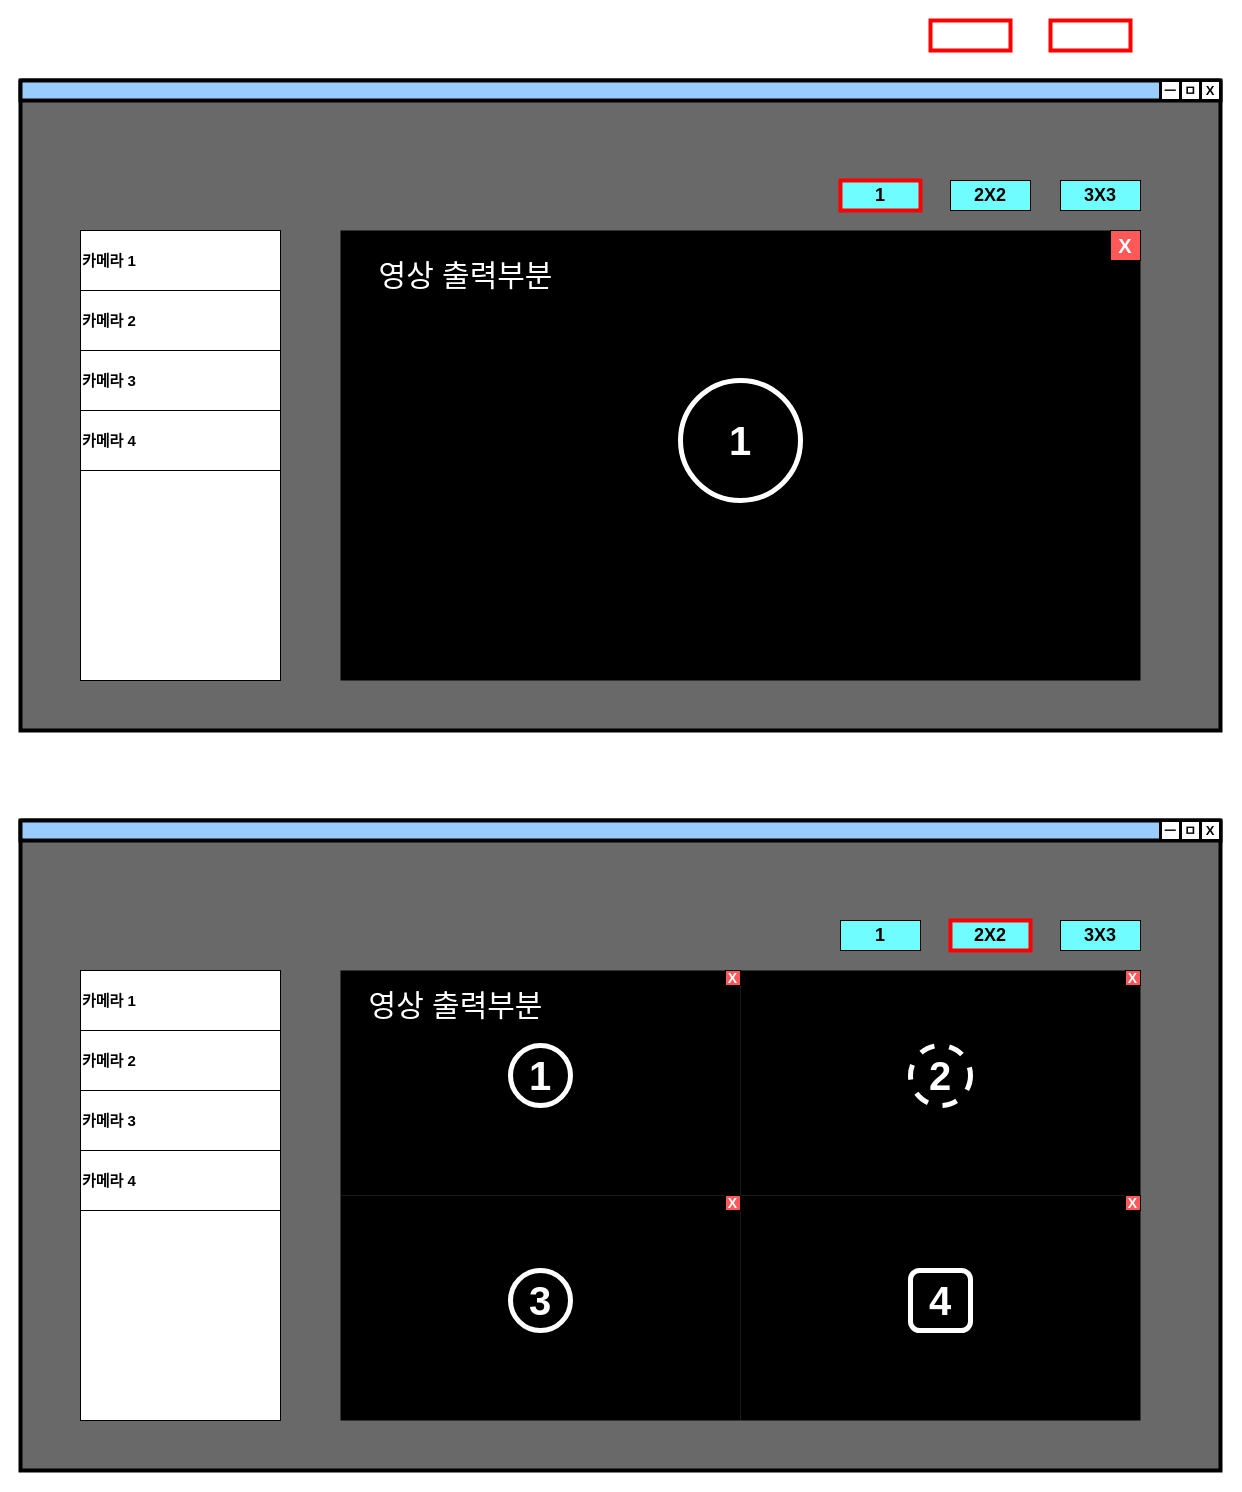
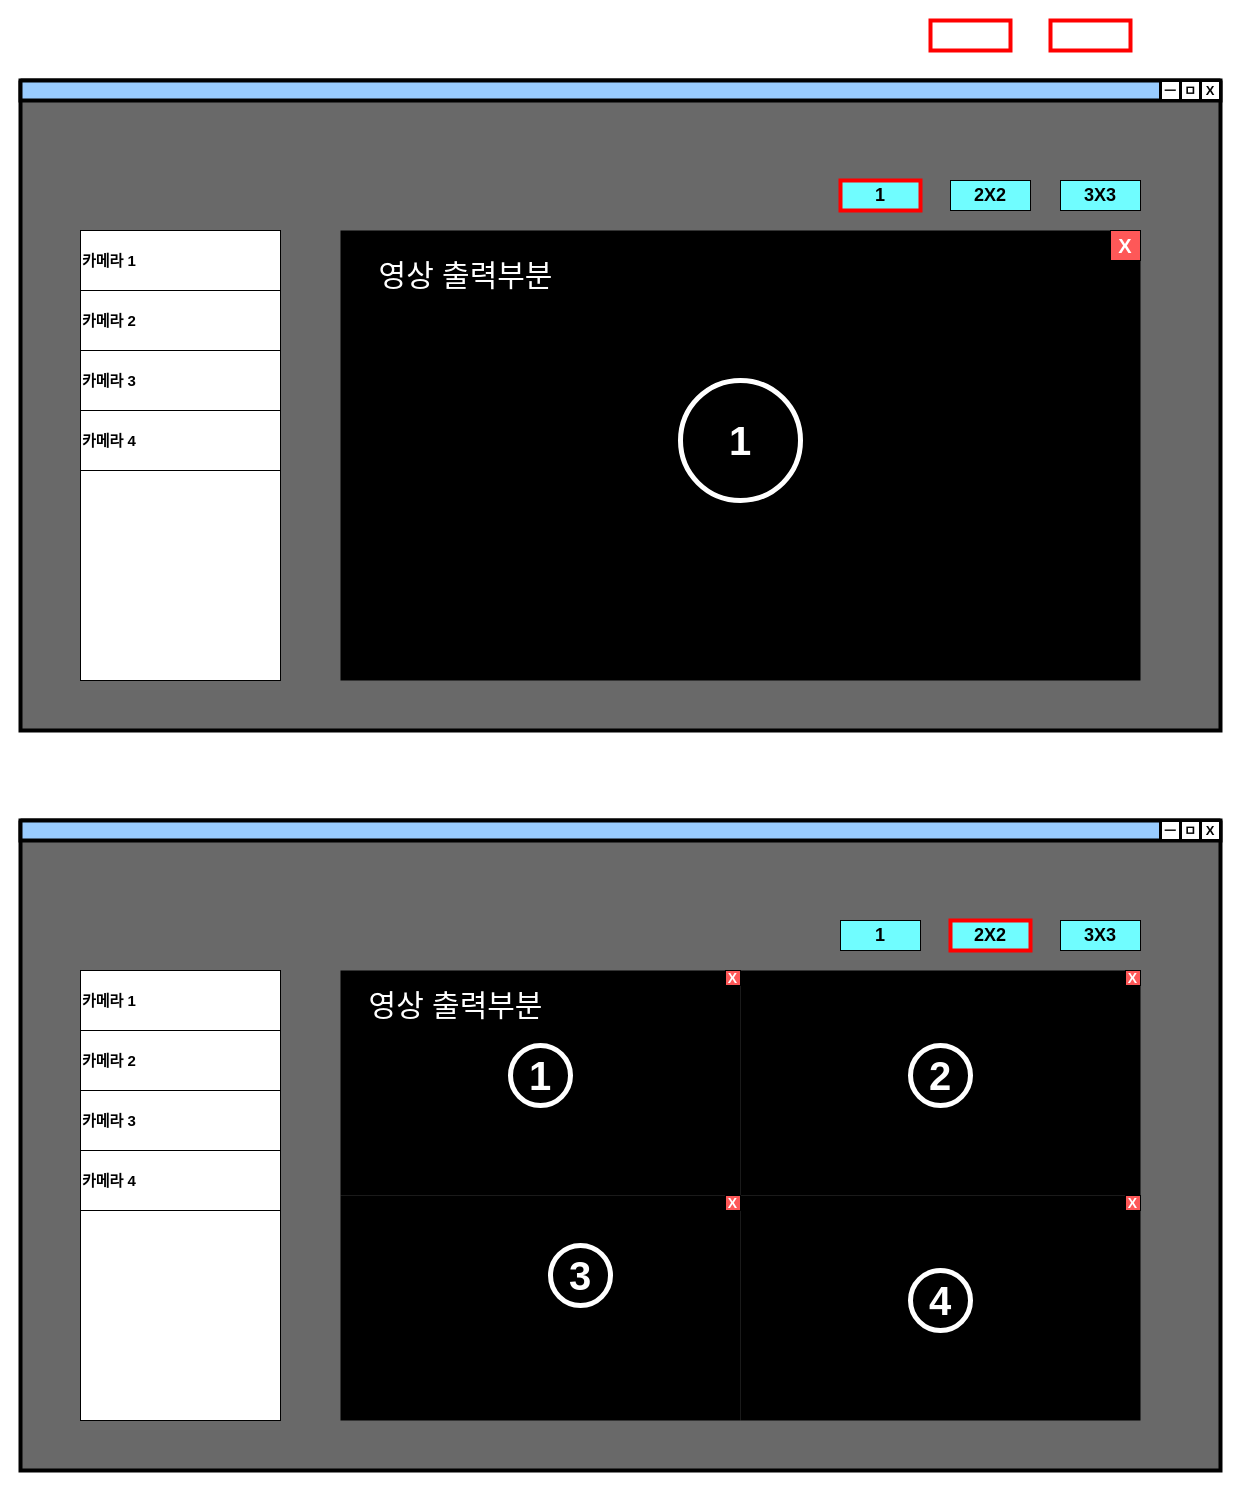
(941, 1076) -> (941, 1076)
(541, 1301) -> (581, 1276)
(941, 1301) -> (941, 1301)
